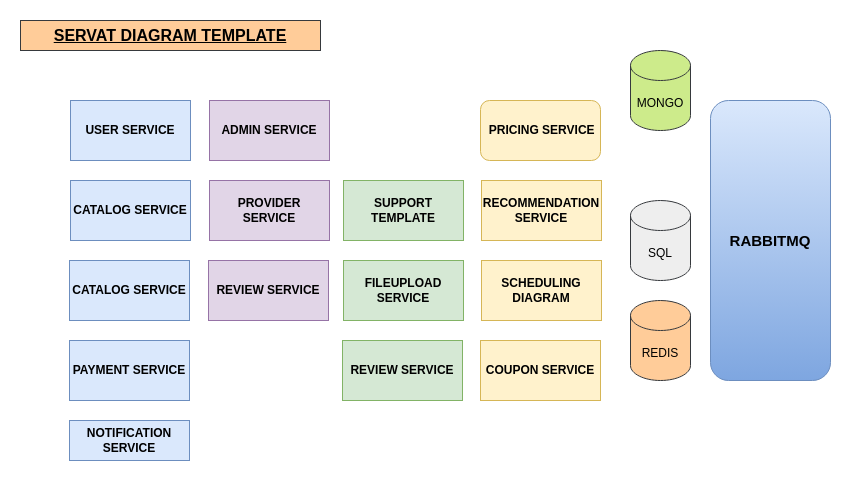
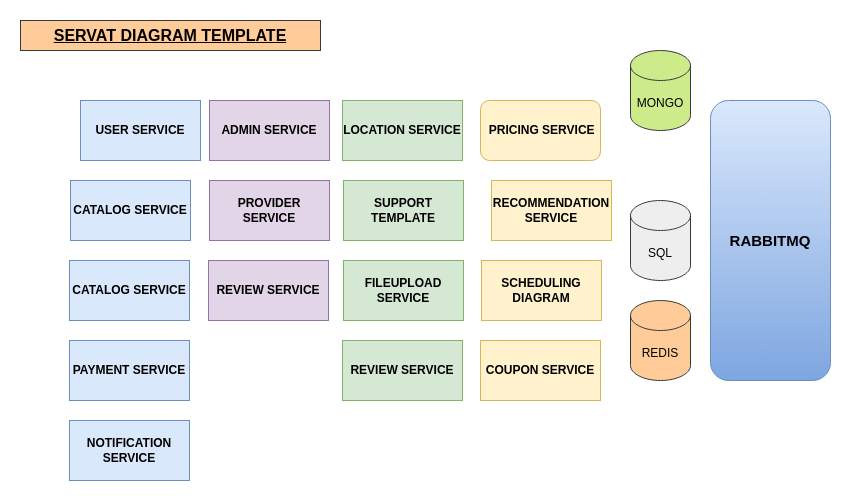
(131, 131) -> (141, 131)
none -> (403, 131)
(542, 211) -> (552, 211)
(130, 441) -> (130, 451)
